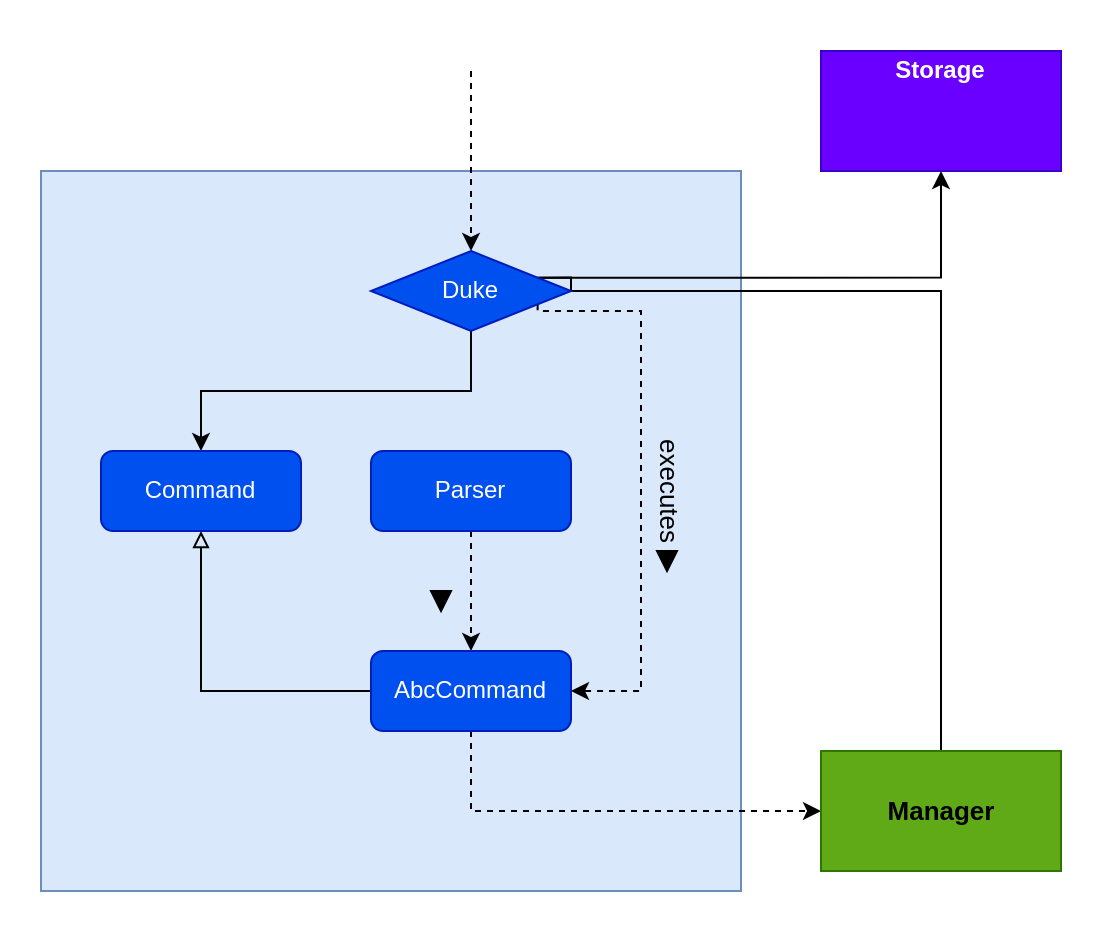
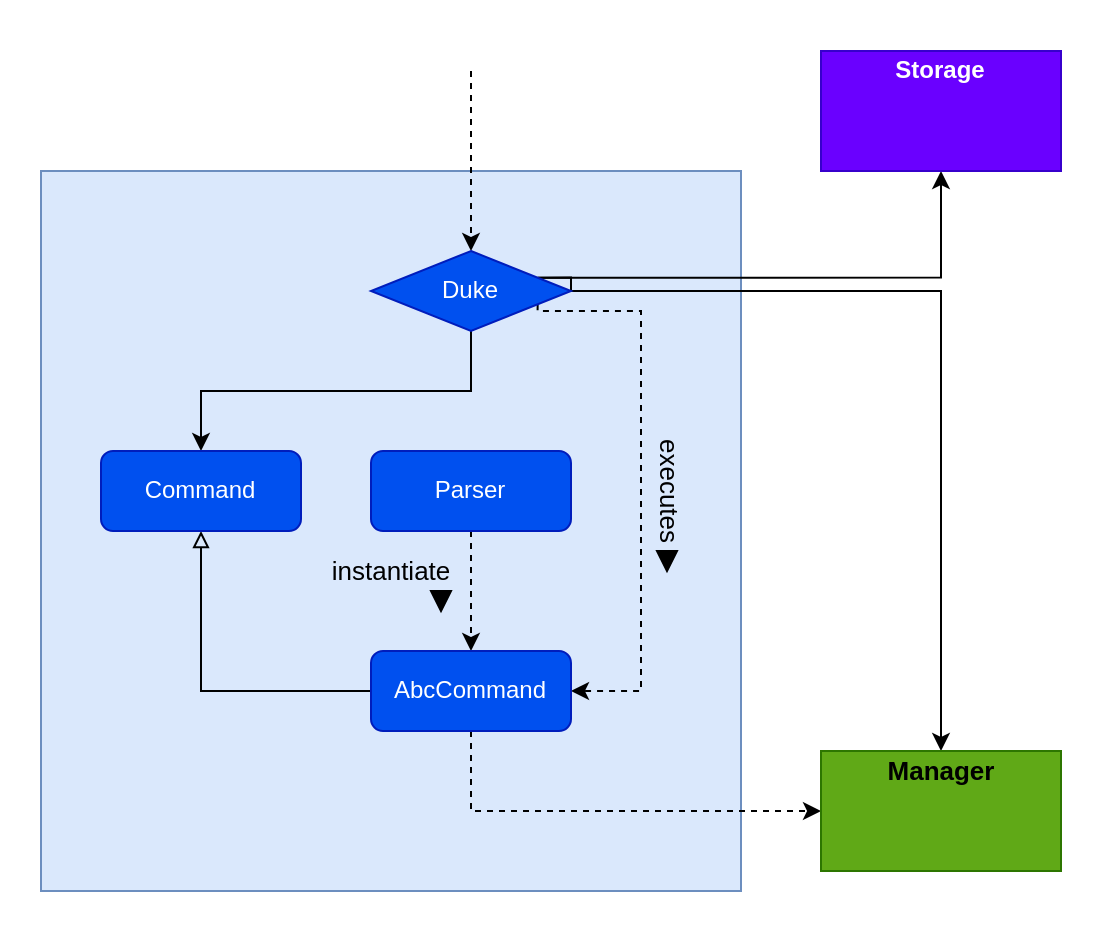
none -> (391, 571)
(941, 811) -> (941, 771)
